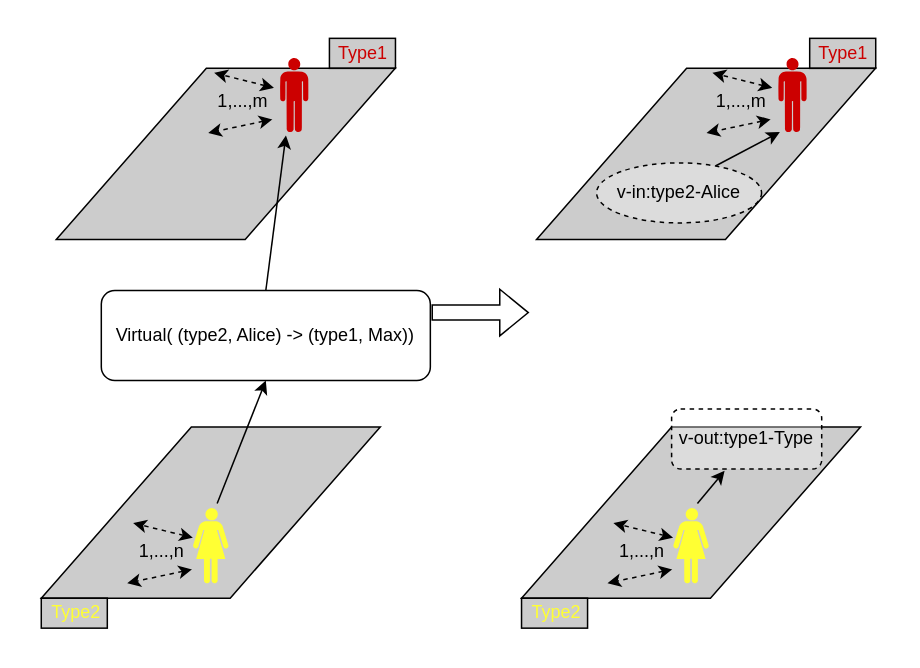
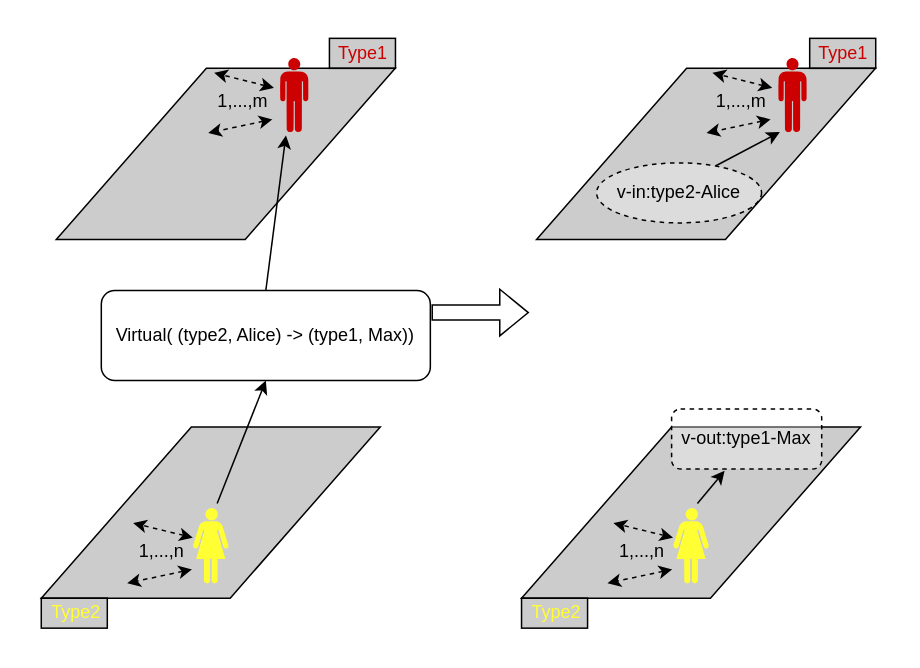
(746, 439) -> (746, 439)
